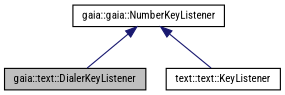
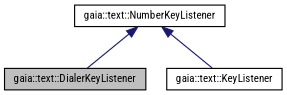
(149, 16) -> (150, 16)
(223, 79) -> (224, 79)
